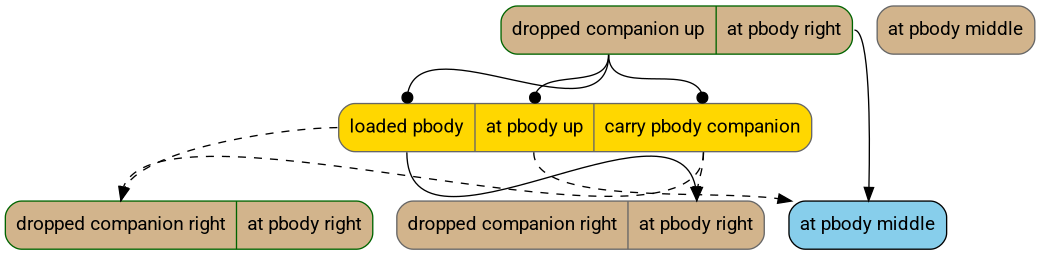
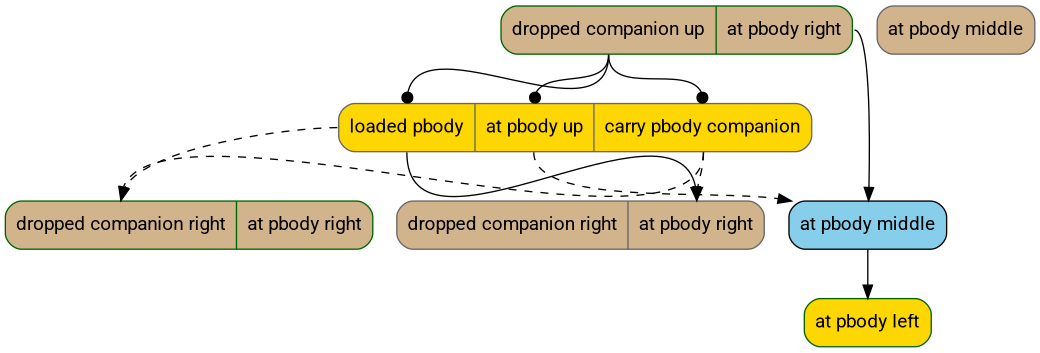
none -> (868, 323)
